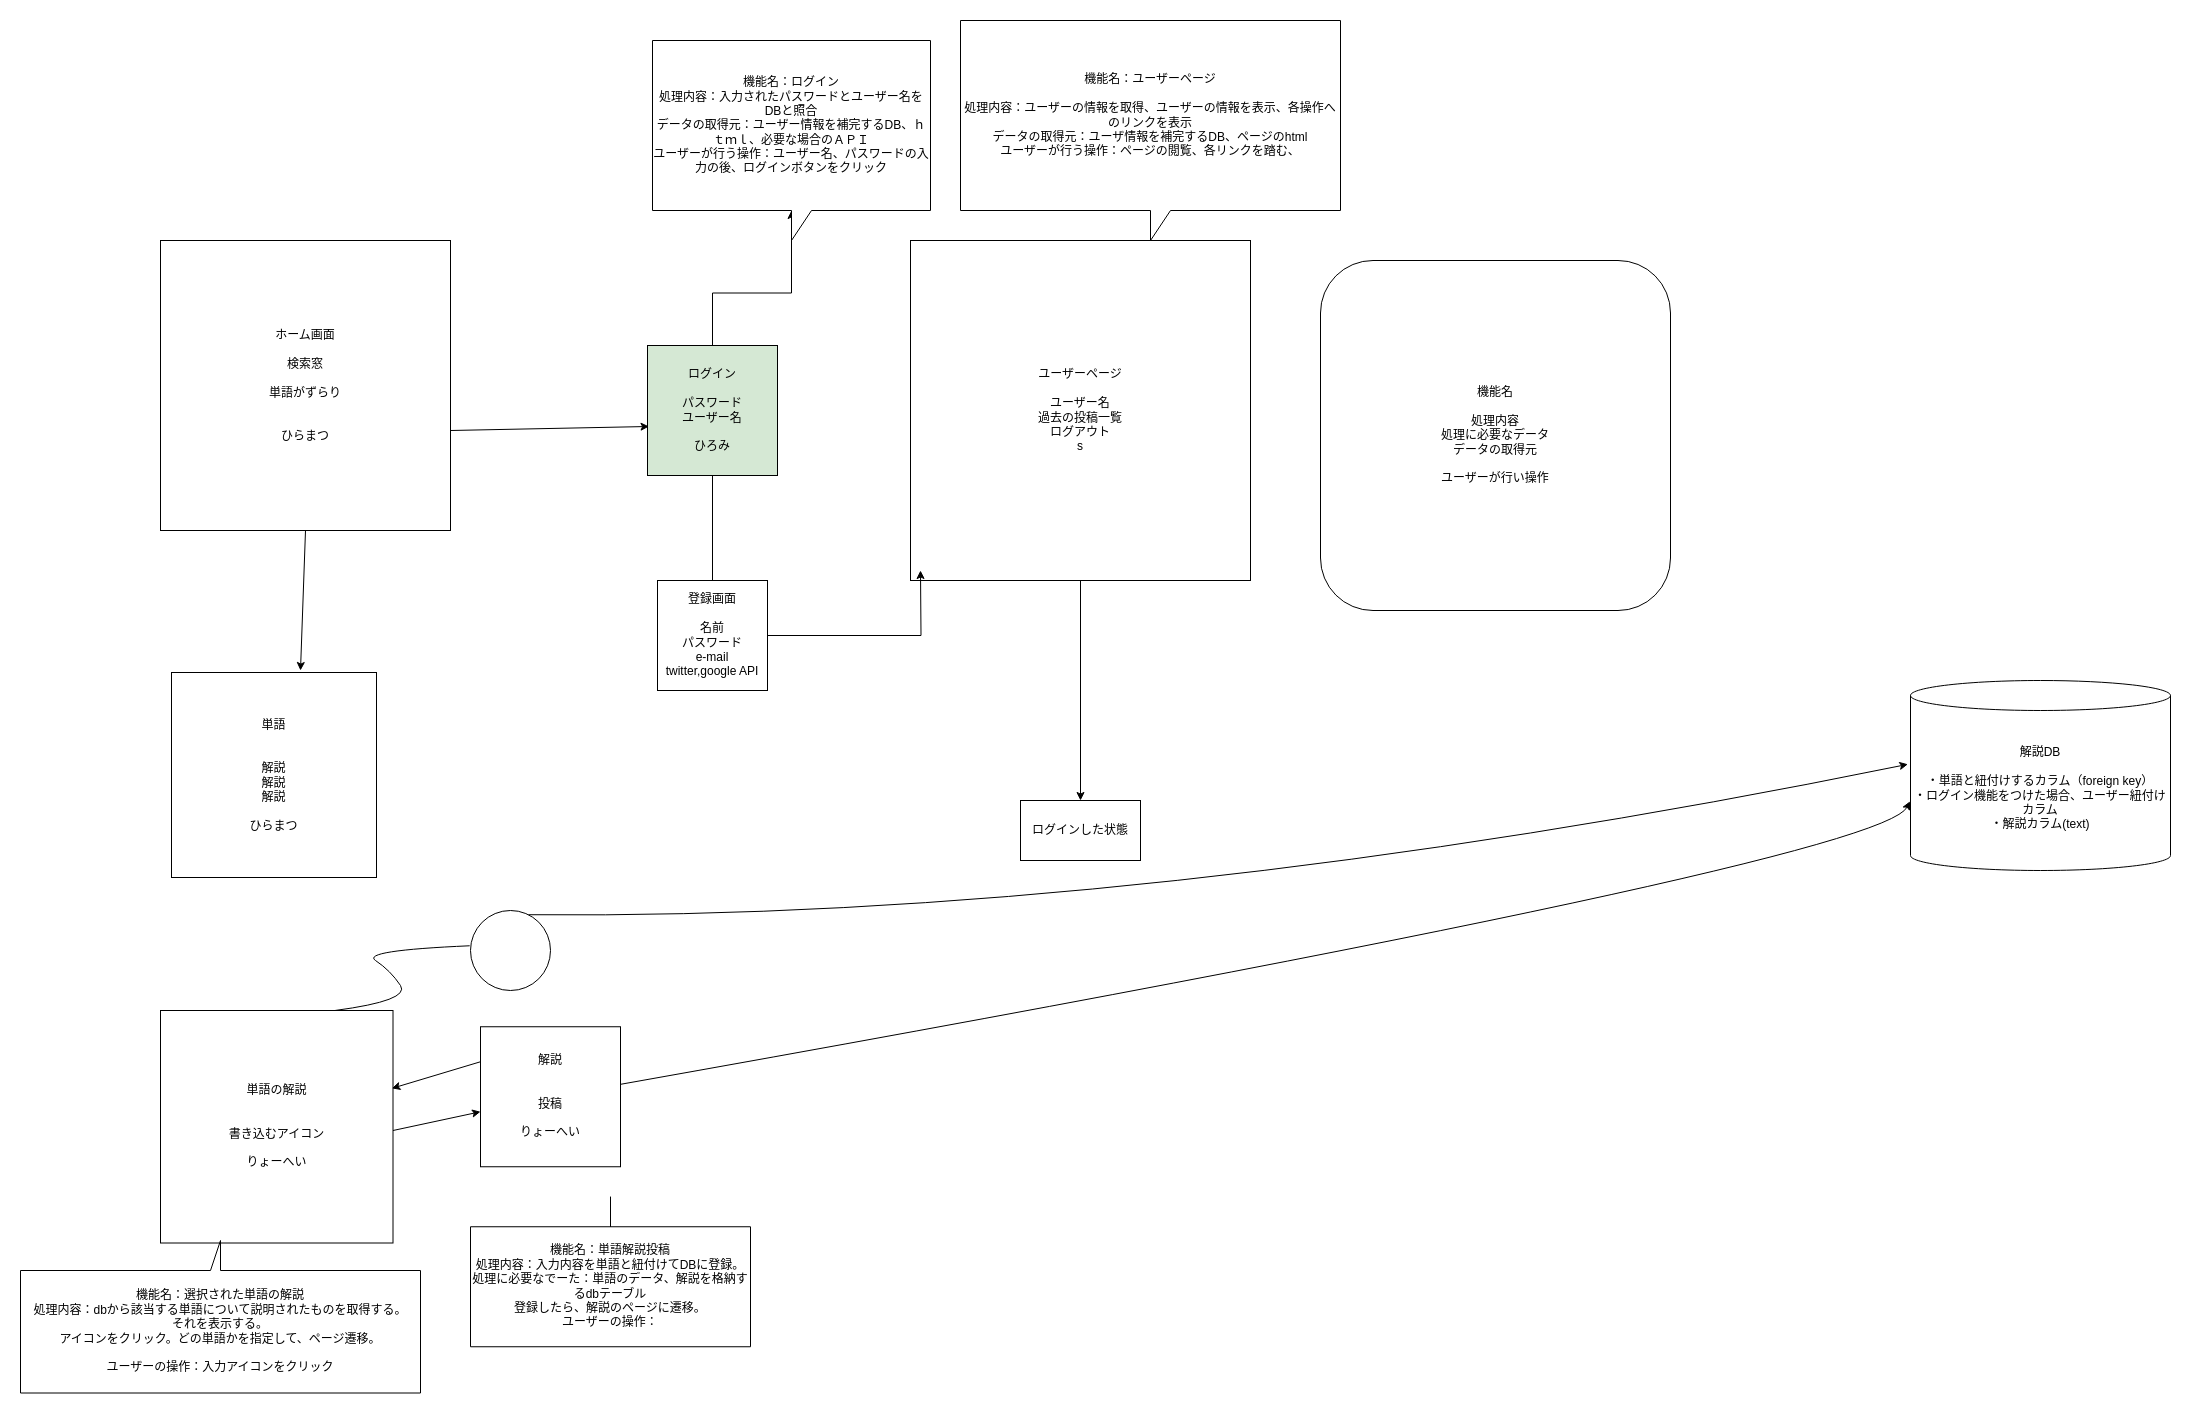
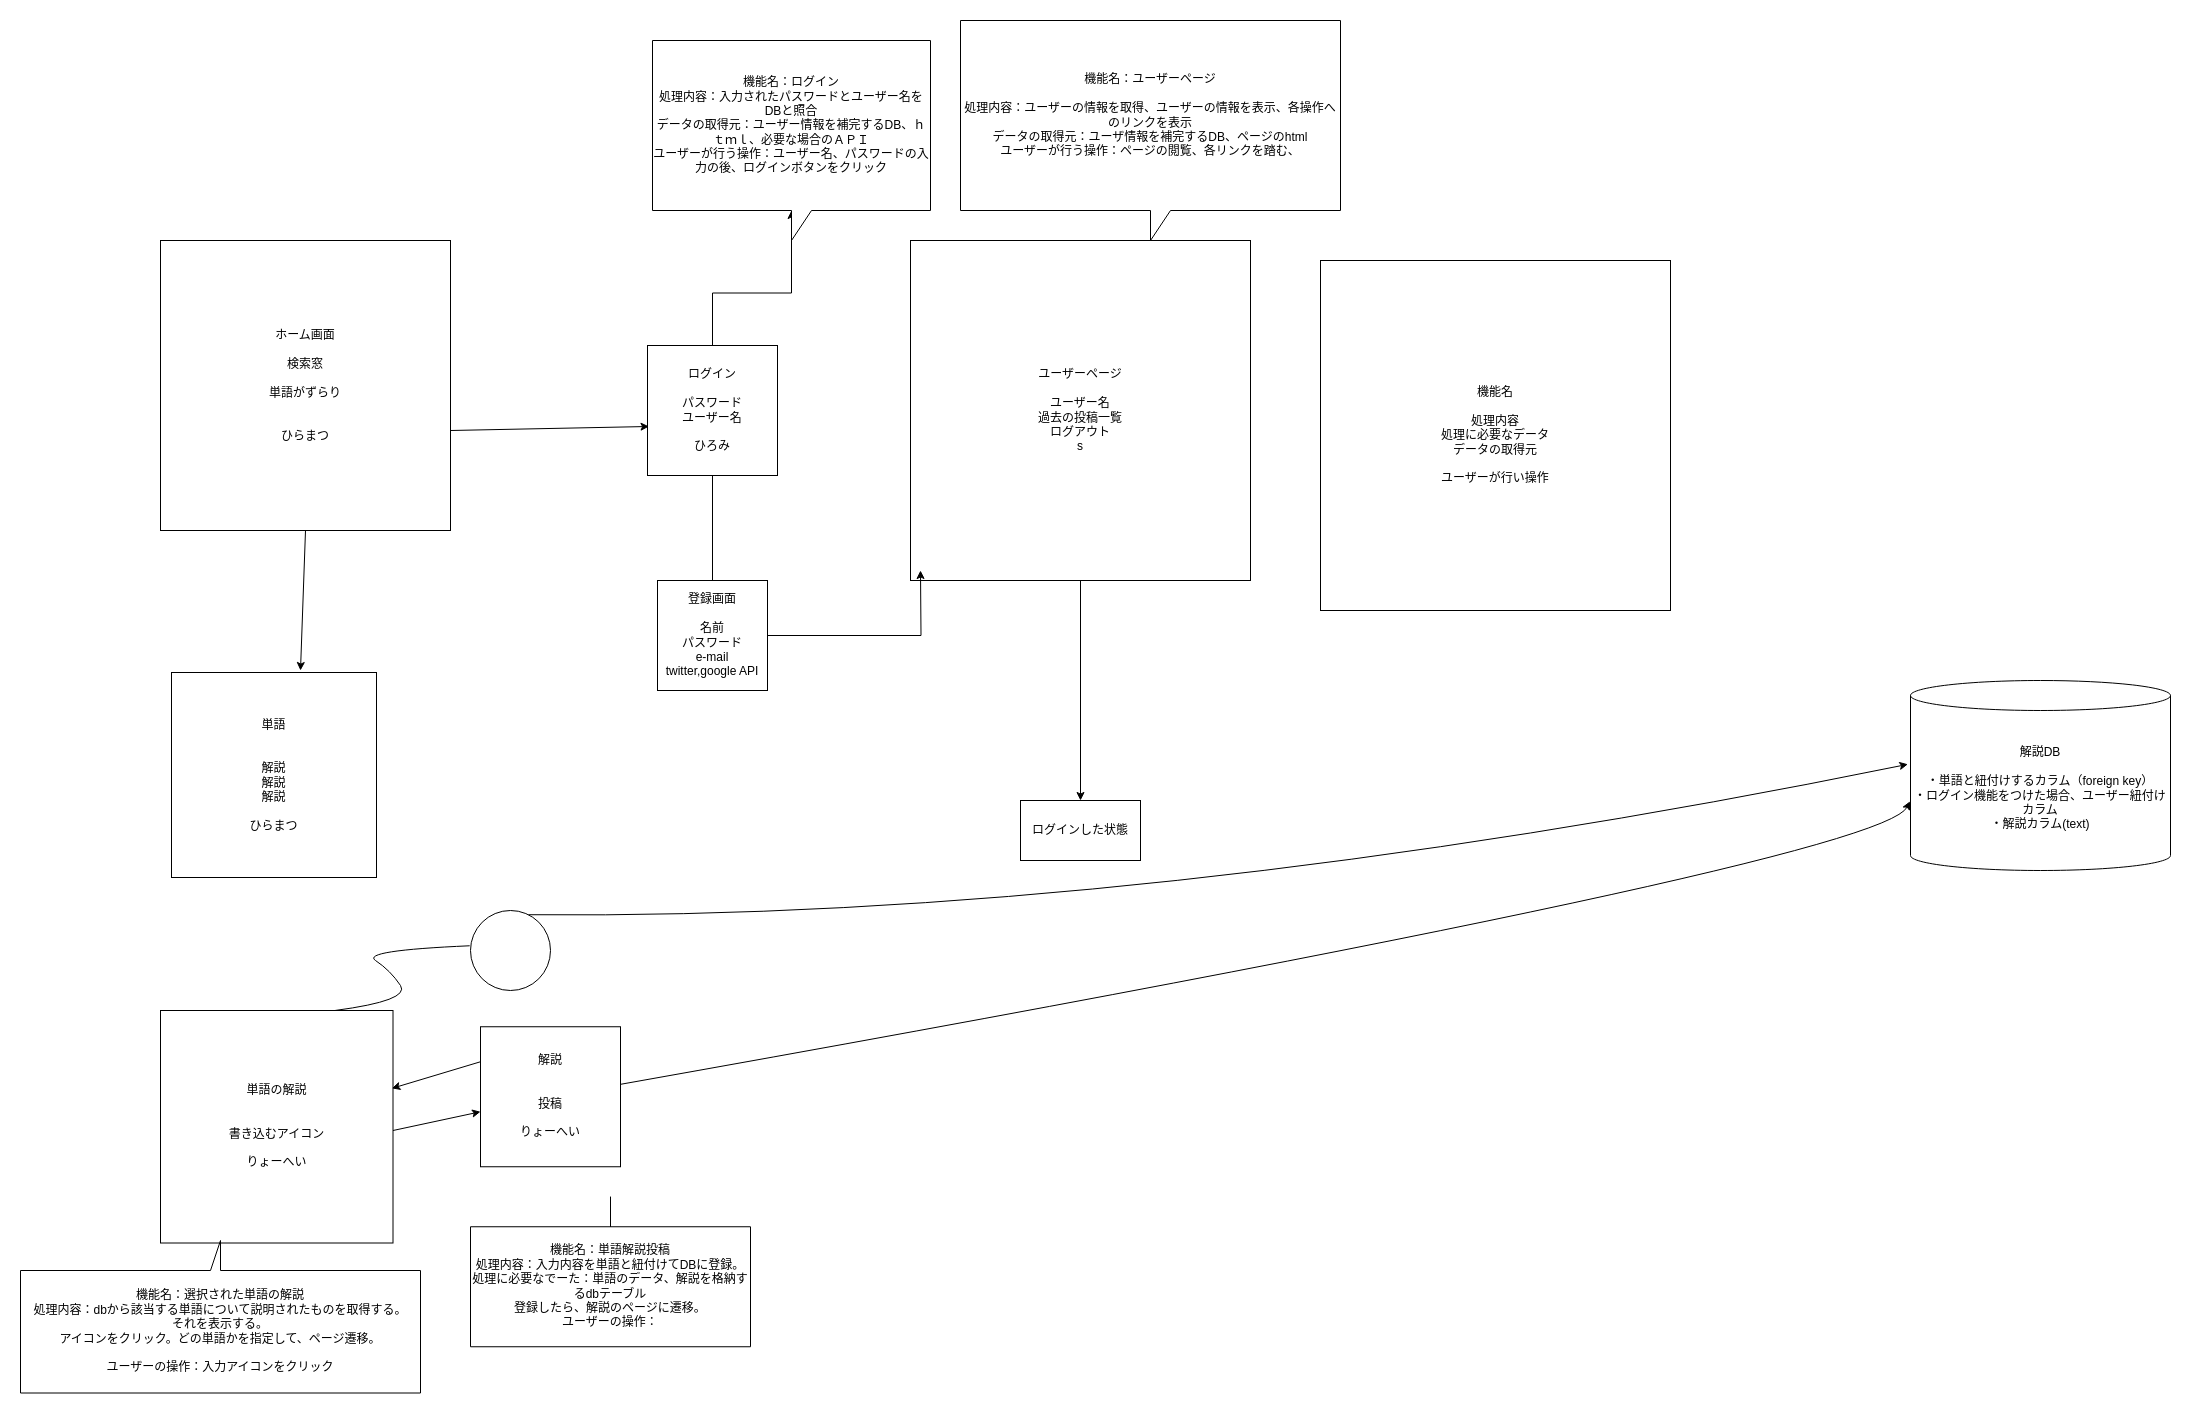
(713, 411) -> (713, 411)
(1496, 436) -> (1496, 436)
